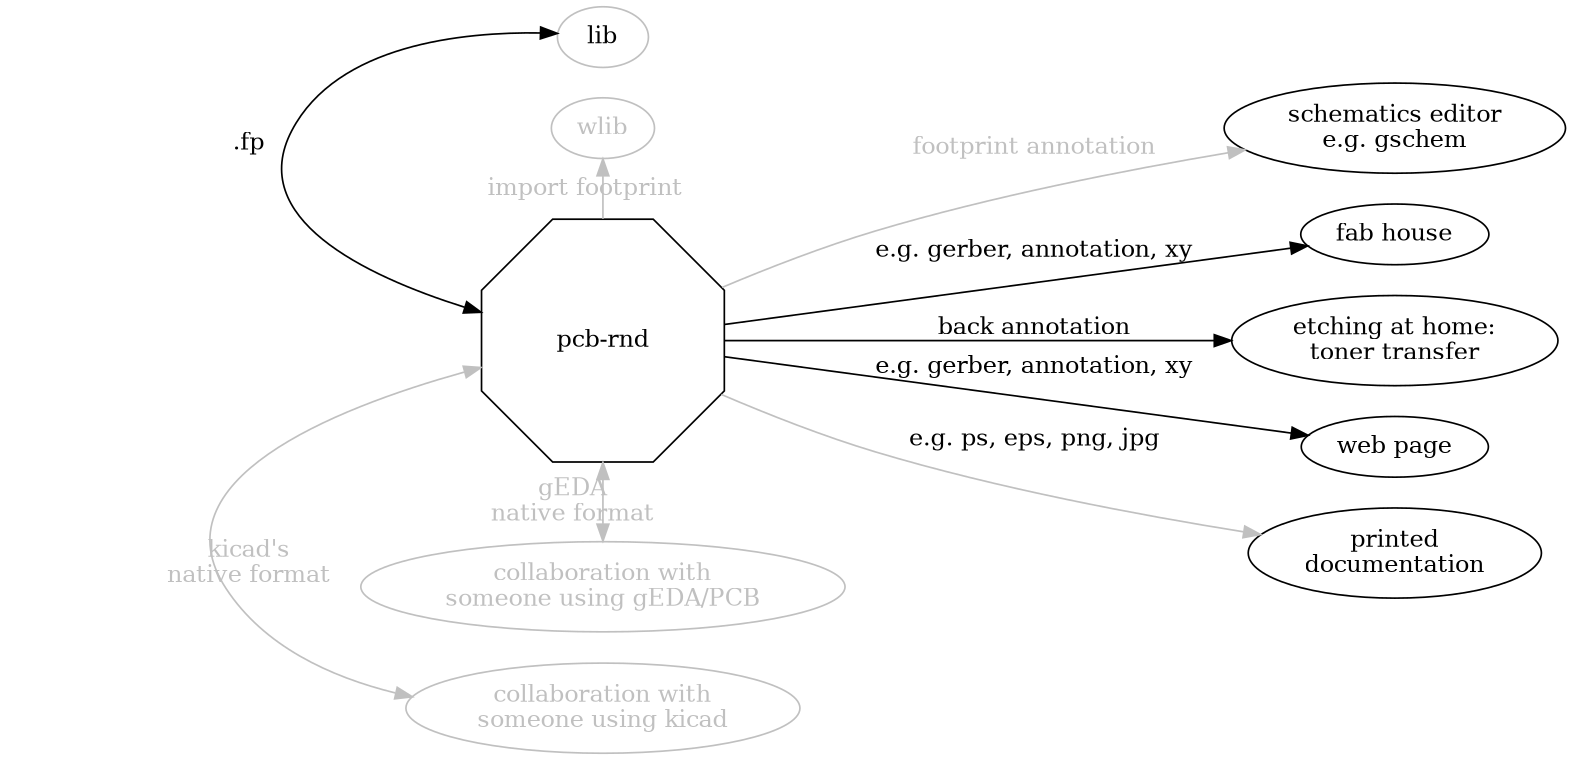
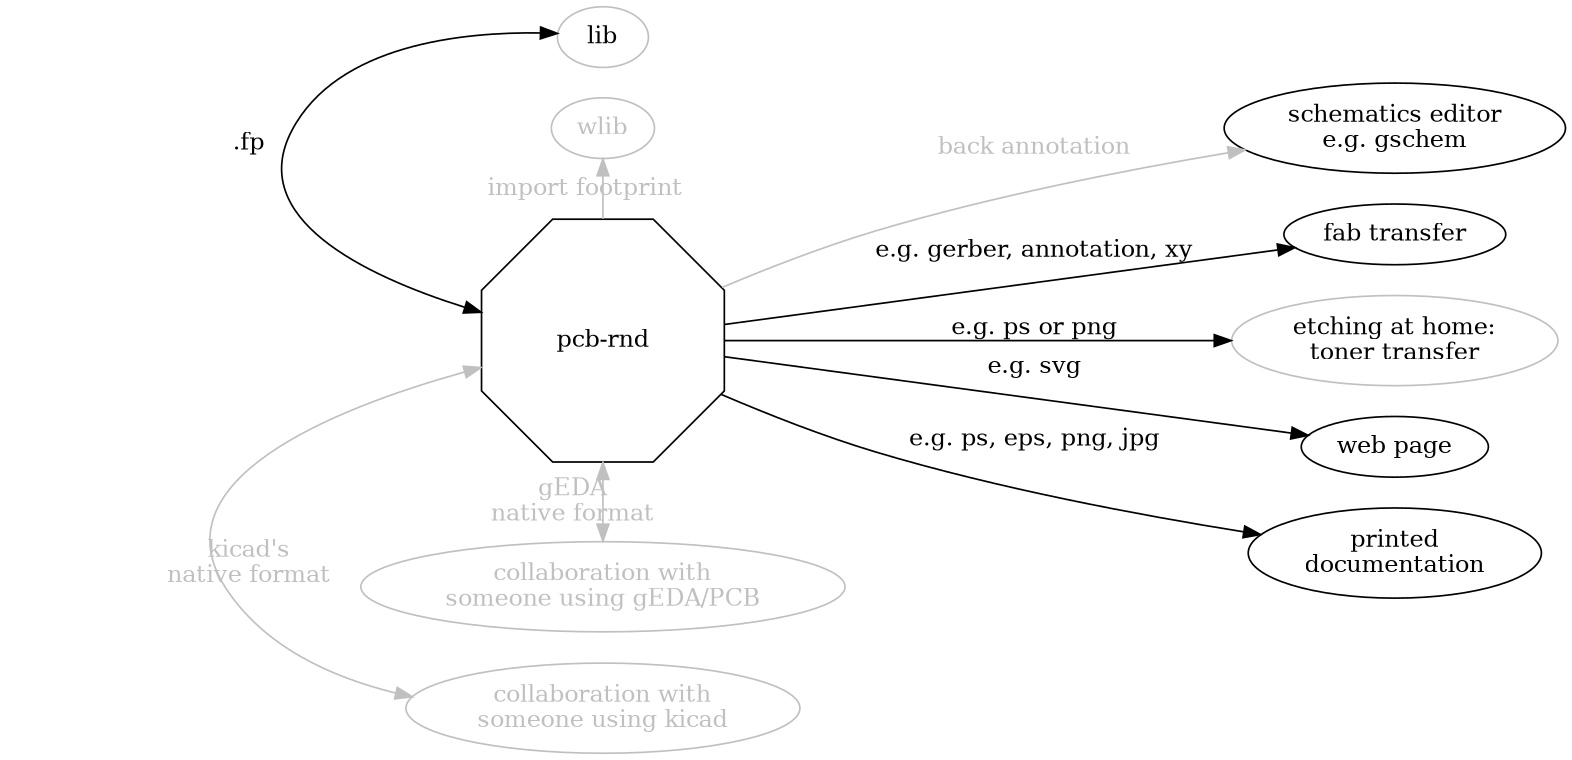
(1035, 148) -> (1035, 148)
(1395, 234) -> (1395, 234)
(1035, 328) -> (1035, 328)
(1395, 341) -> (1395, 341)
(1035, 367) -> (1035, 367)
(978, 479) -> (978, 479)
